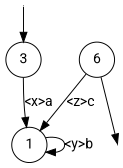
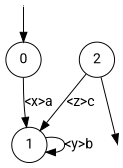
(24, 60) -> (24, 60)
(97, 60) -> (97, 60)
